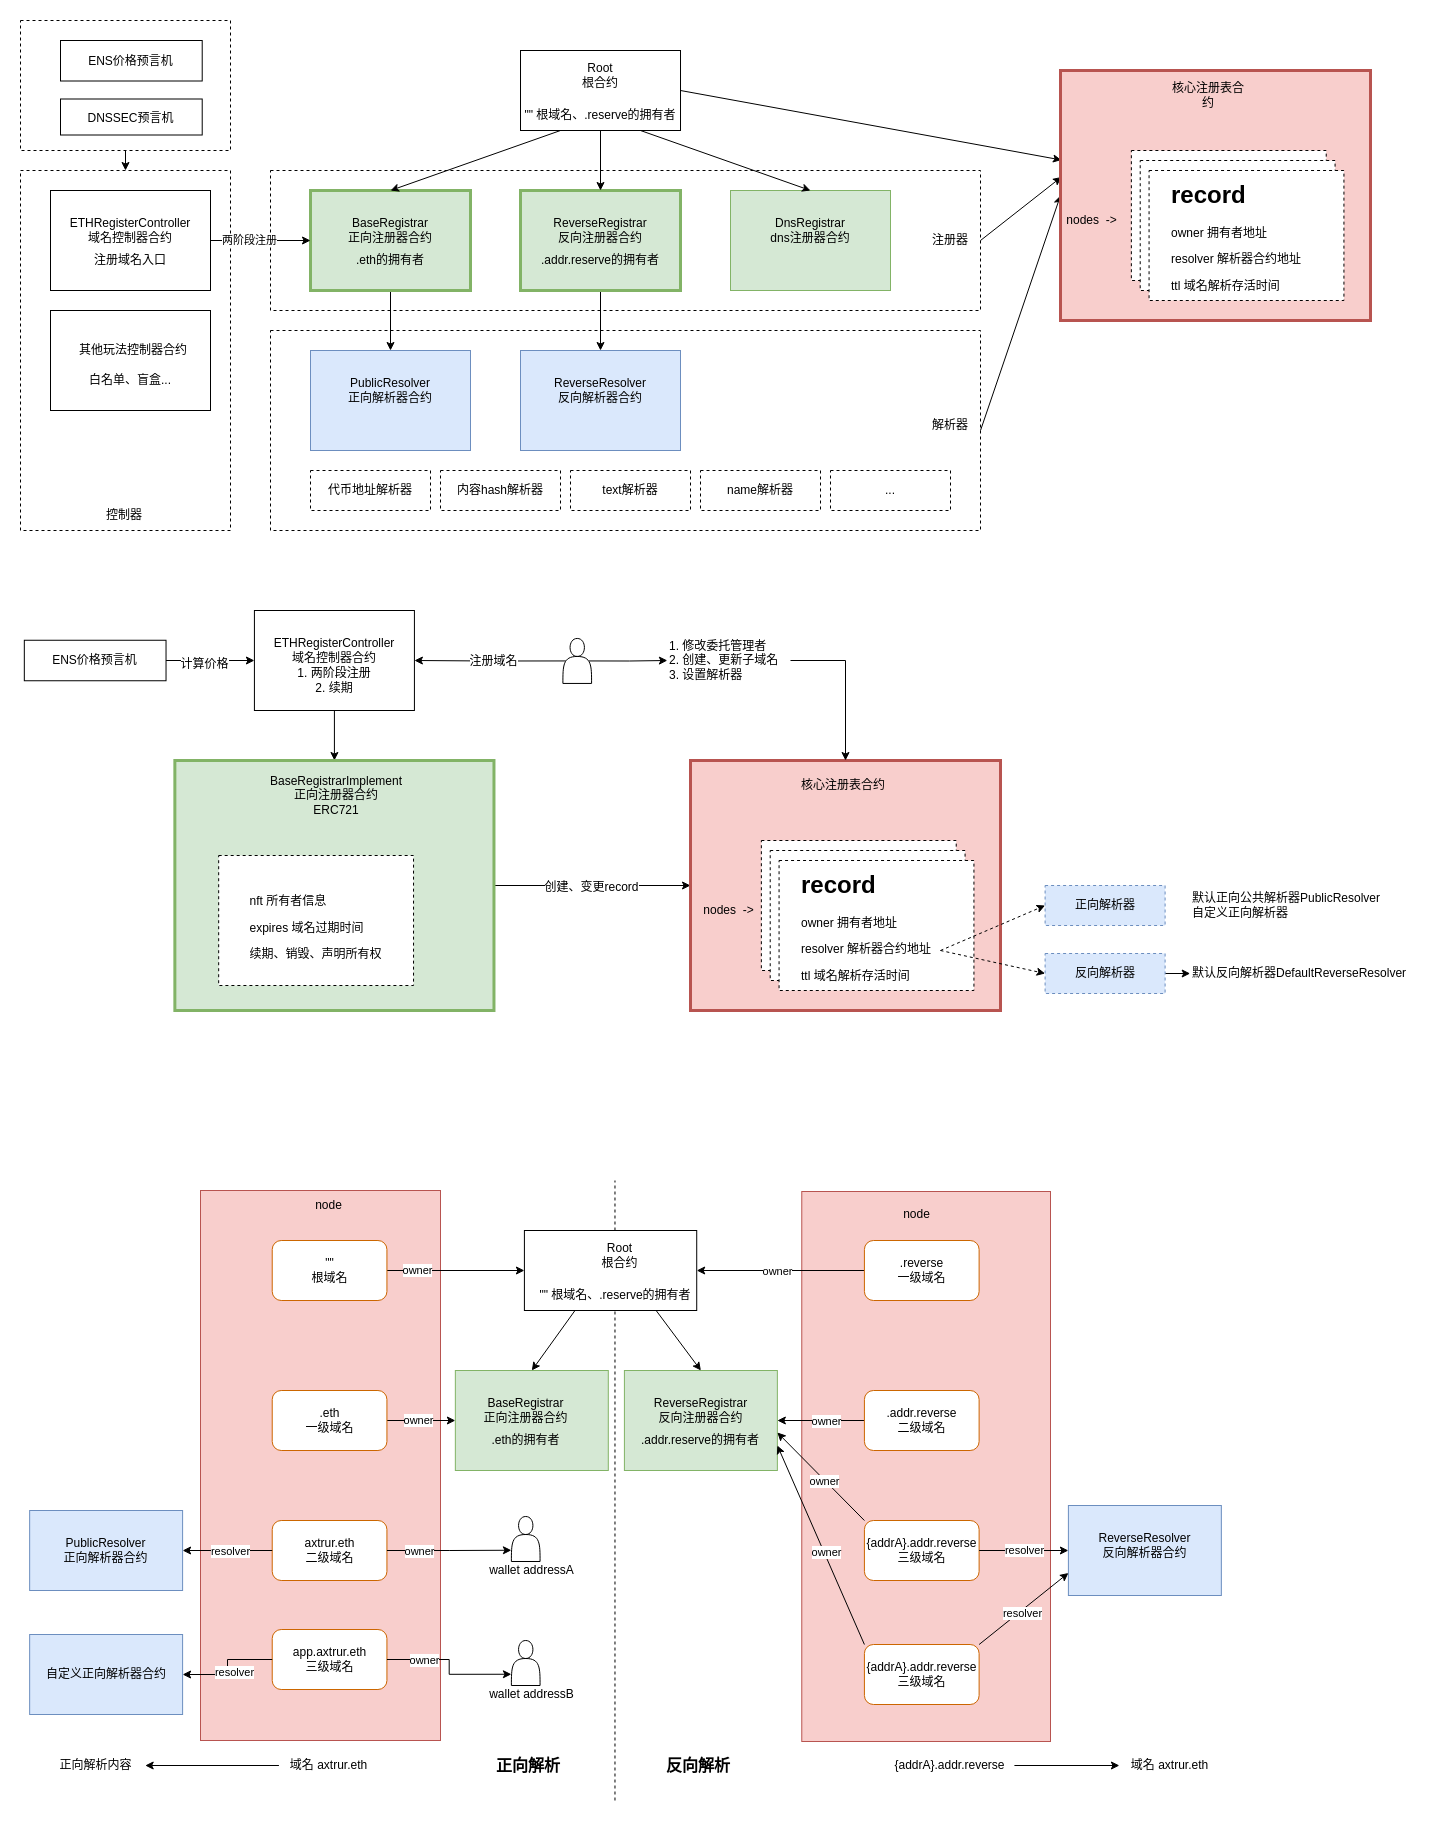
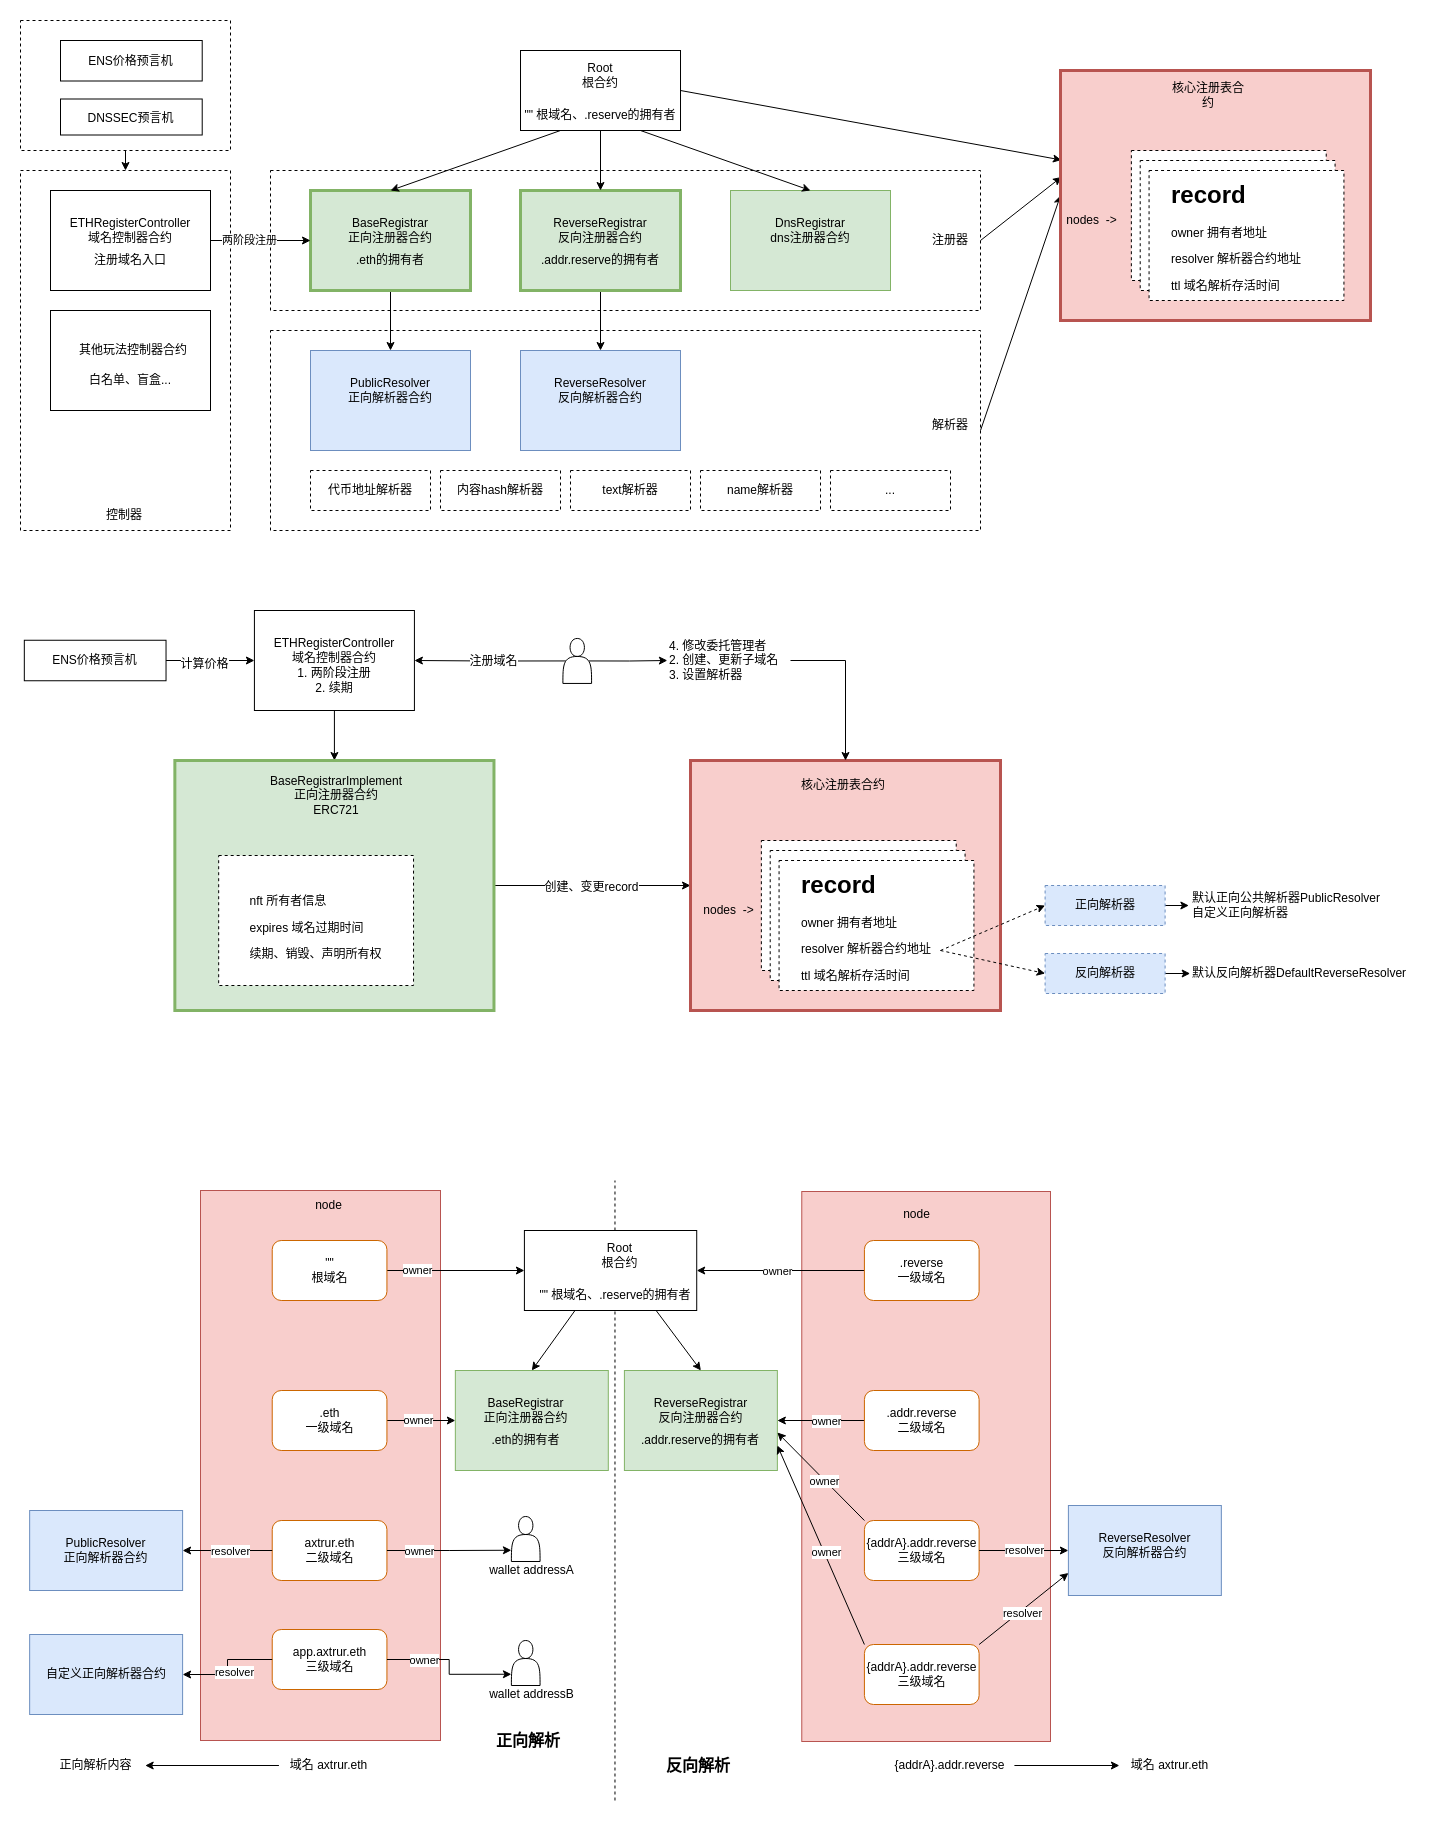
(724, 661) -> (724, 661)
none -> (1173, 906)
(528, 1766) -> (528, 1741)
